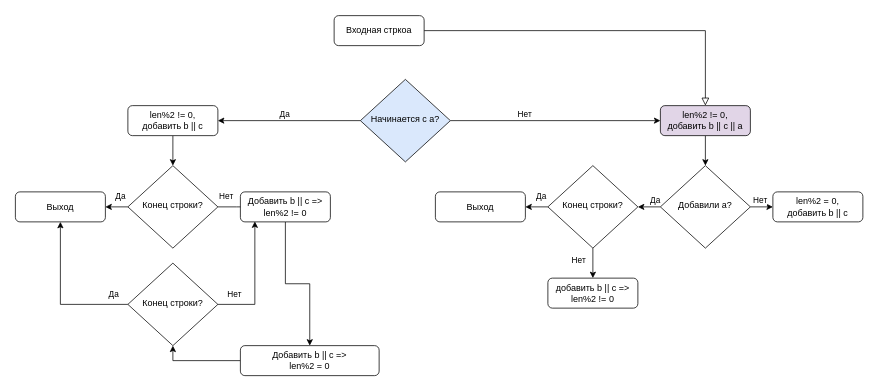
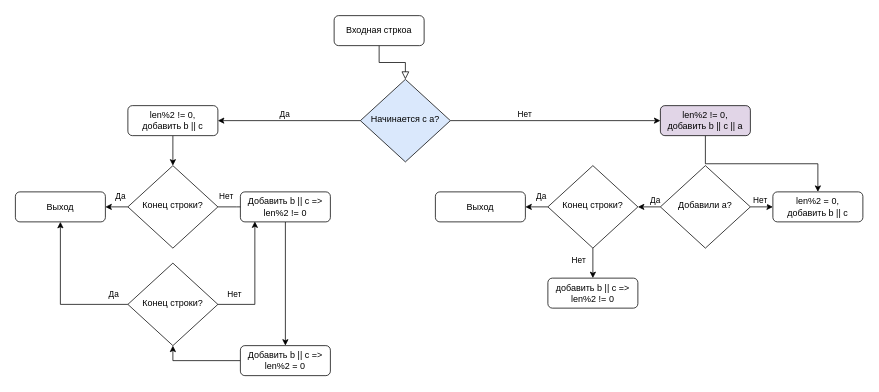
(598, 30) -> (388, 62)
(705, 159) -> (760, 164)
(310, 360) -> (285, 360)
